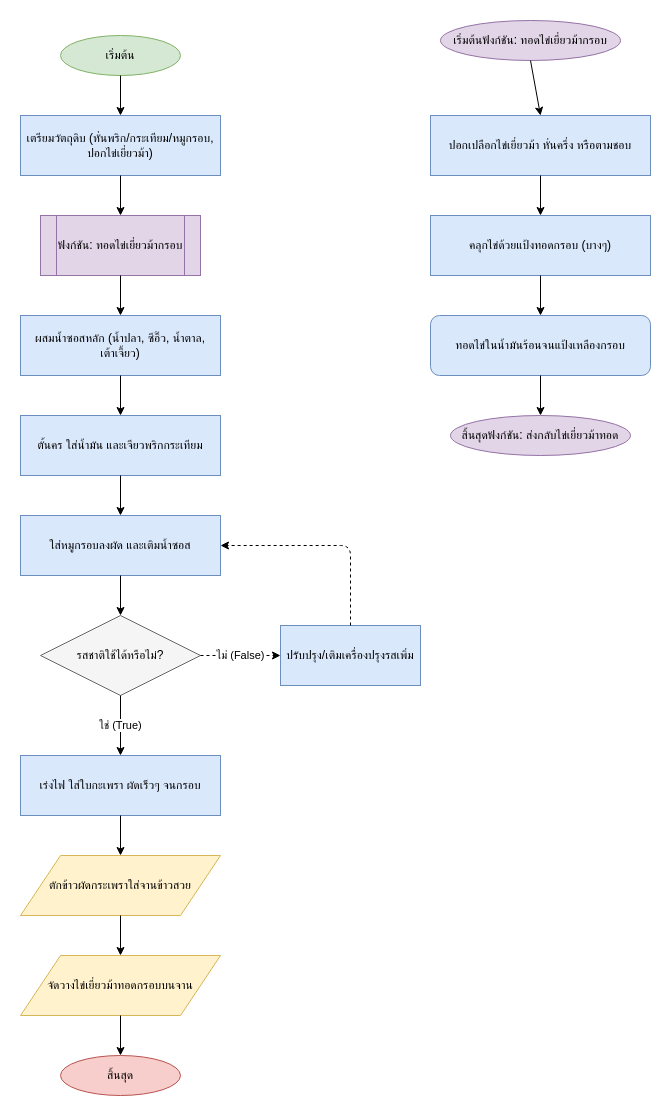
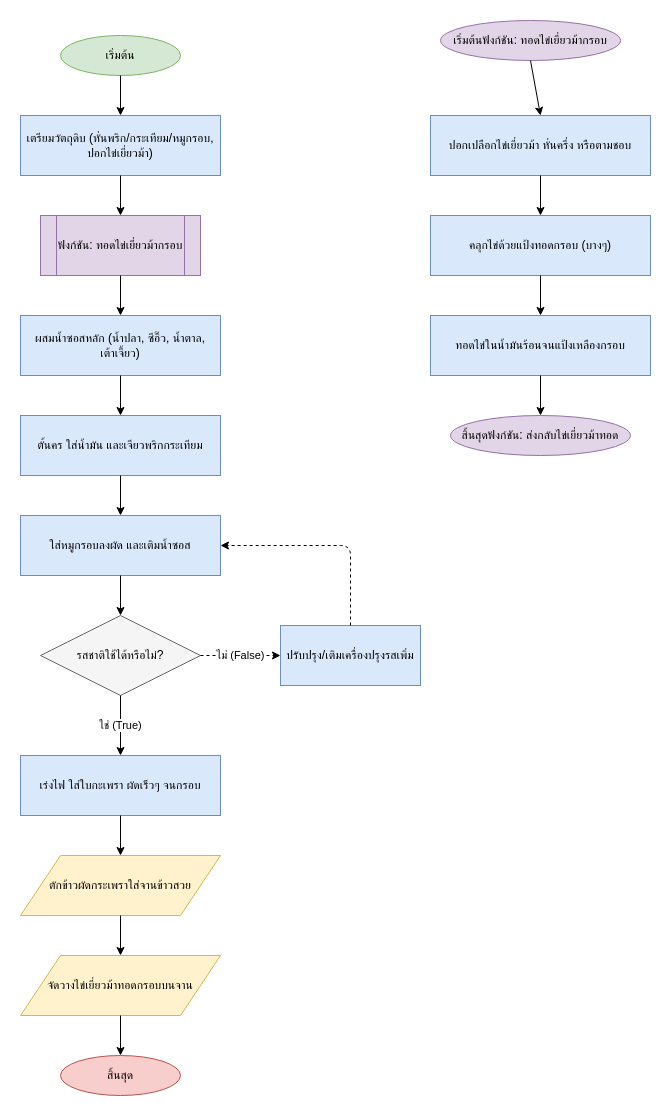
(541, 346) -> (541, 346)
